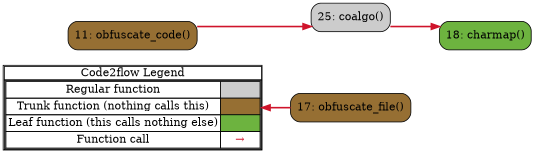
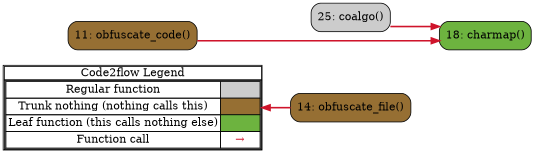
(250, 27) -> (314, 41)
(113, 106) -> (113, 106)
(351, 108) -> (351, 108)
